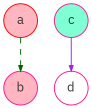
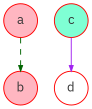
(71, 21) -> (71, 21)
(21, 88) -> (21, 88)
(71, 88) -> (71, 88)
